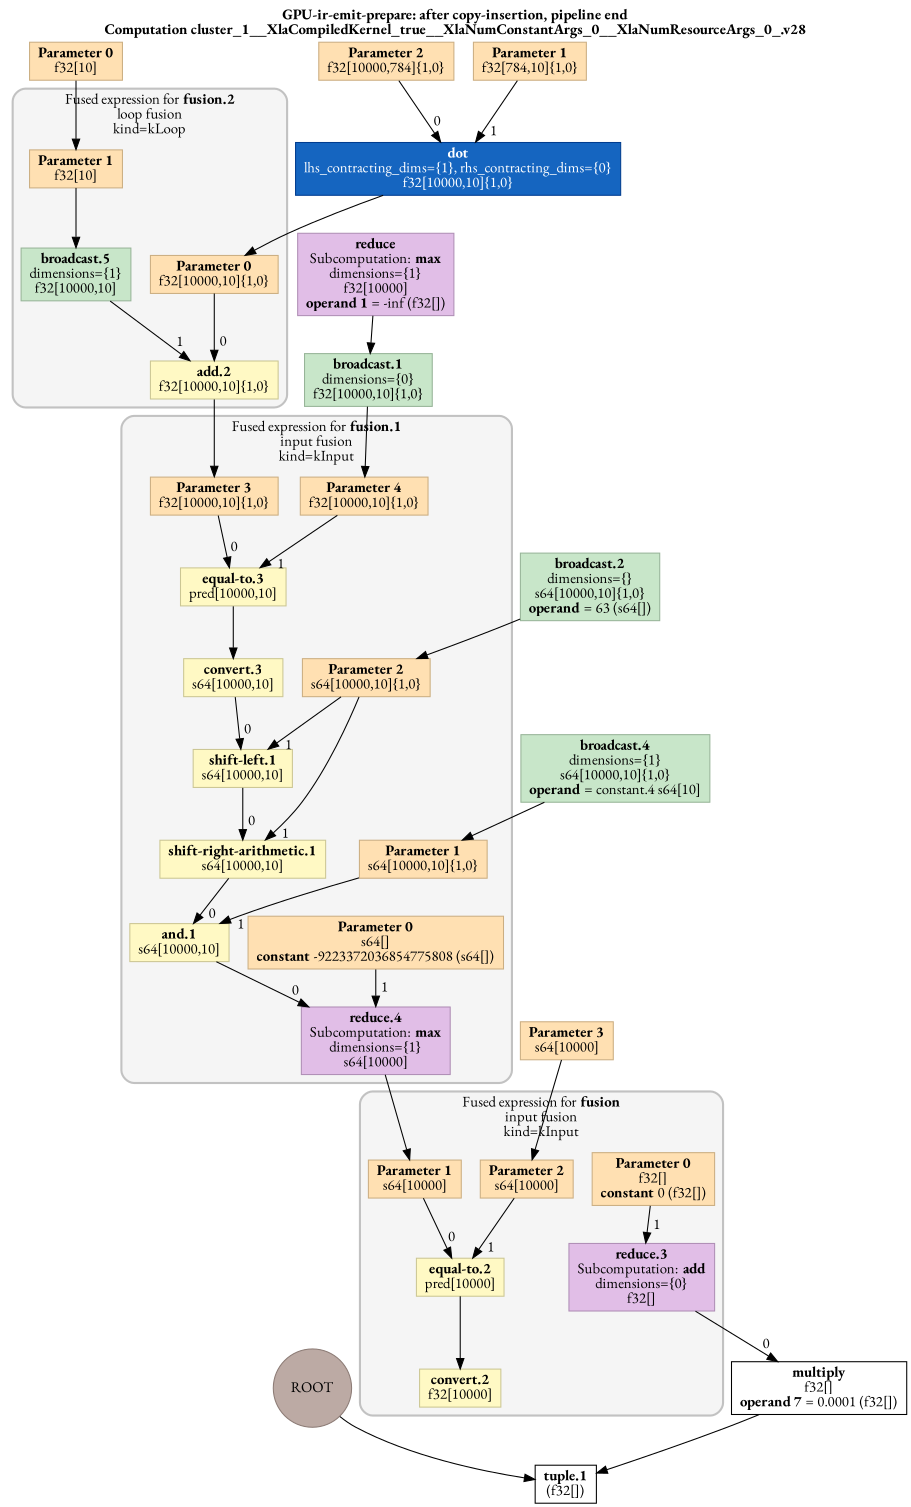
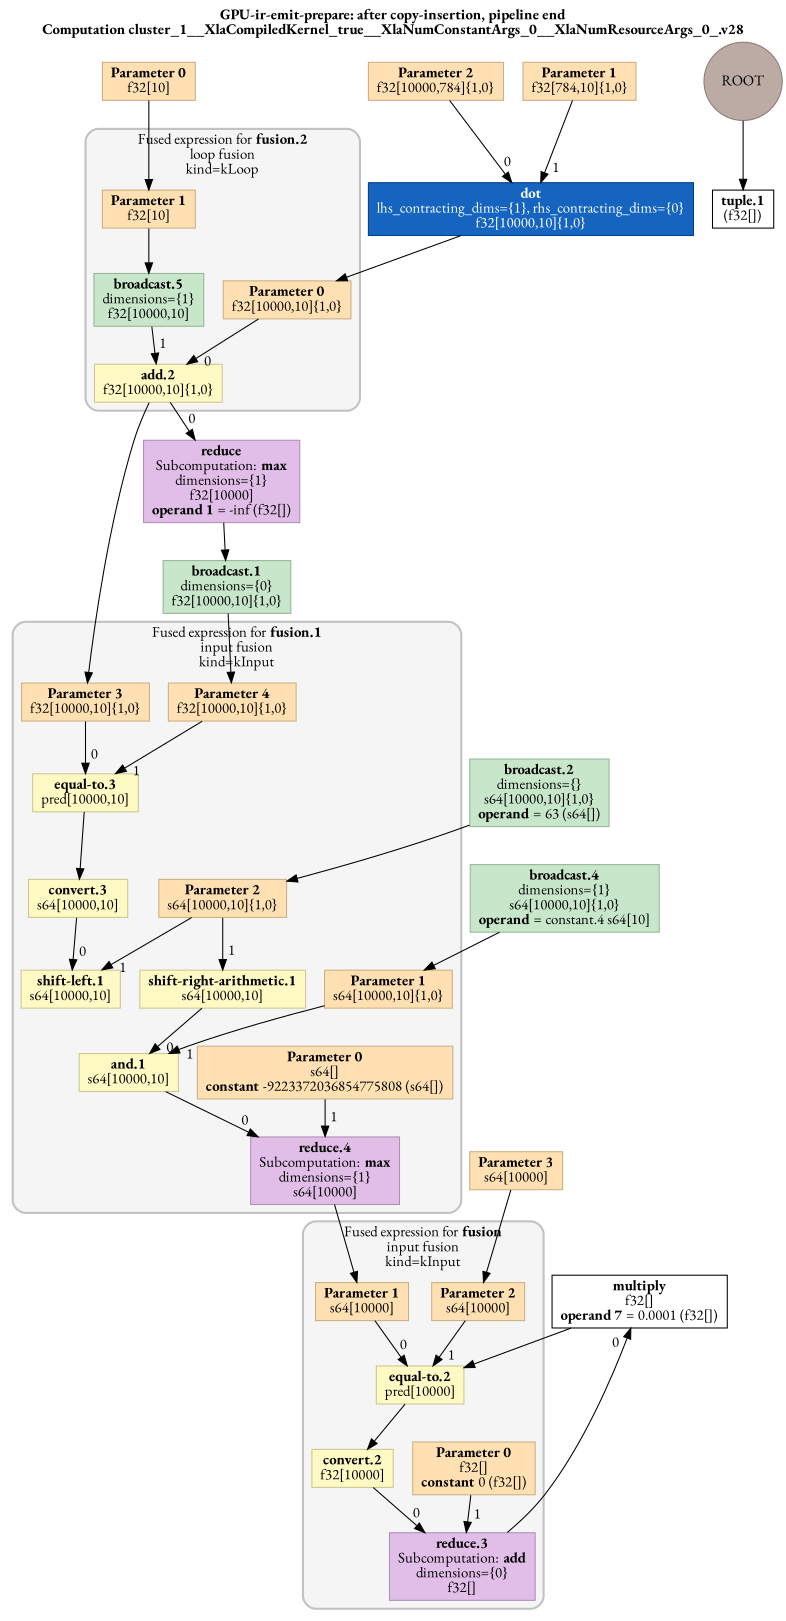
none -> (180, 417)
(243, 809) -> none
(683, 1443) -> (523, 1346)
none -> (395, 1507)
